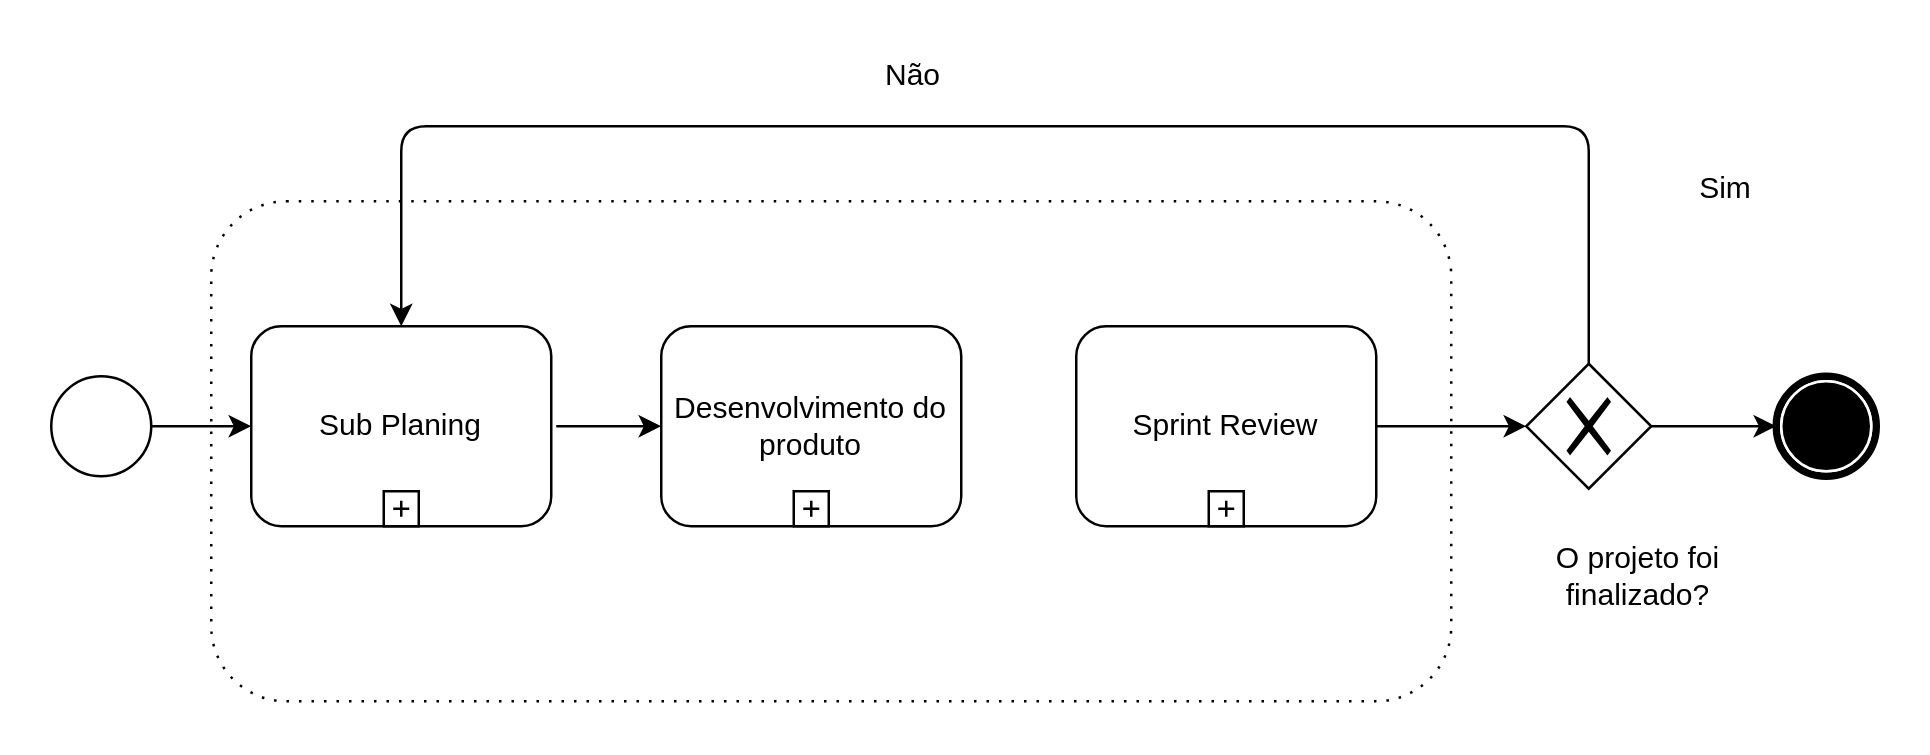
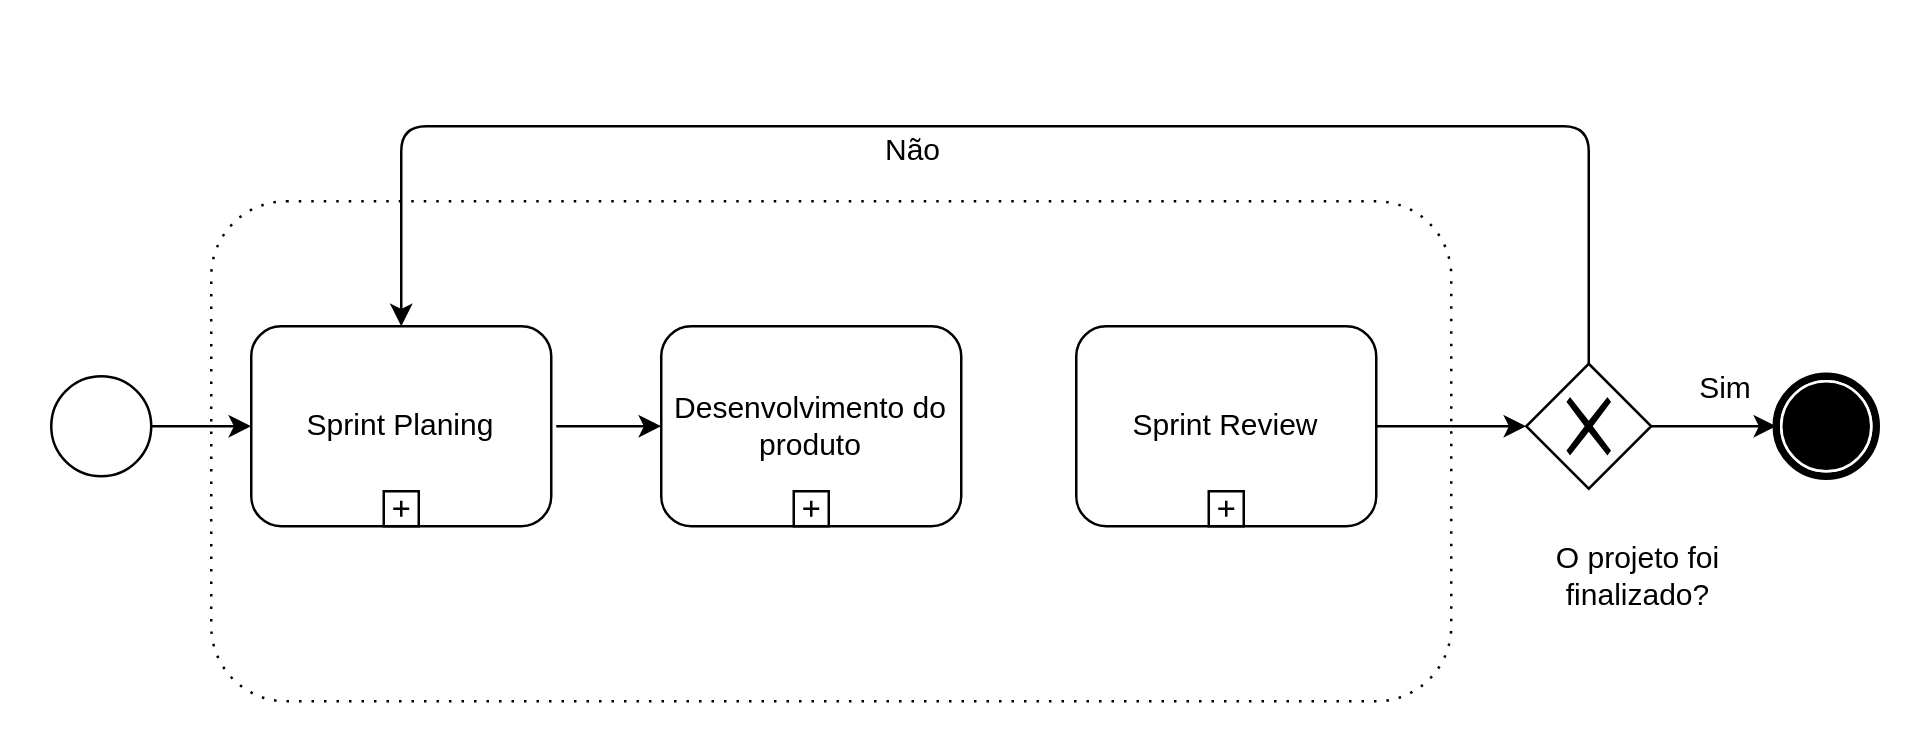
(914, 76) -> (914, 151)
(1726, 189) -> (1726, 389)
(401, 426) -> (401, 426)
